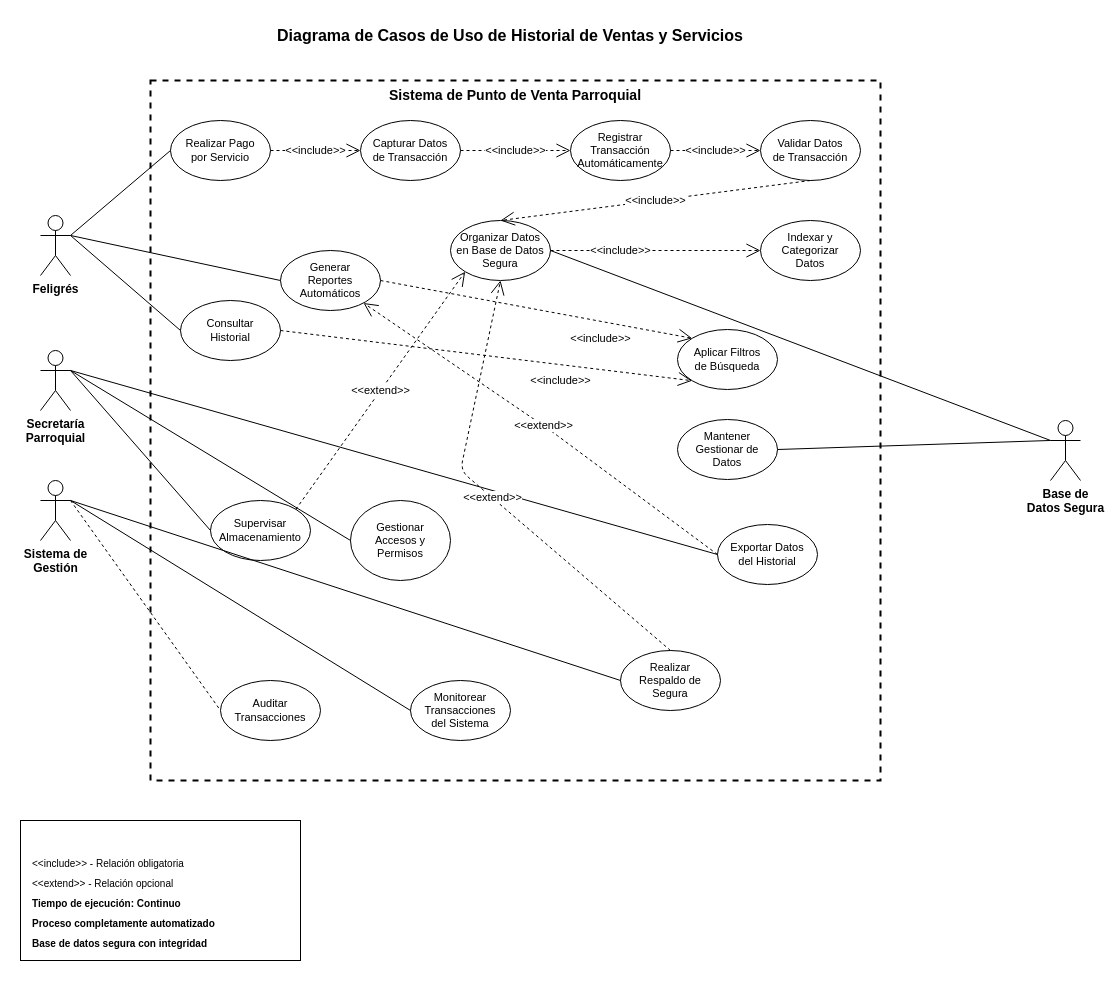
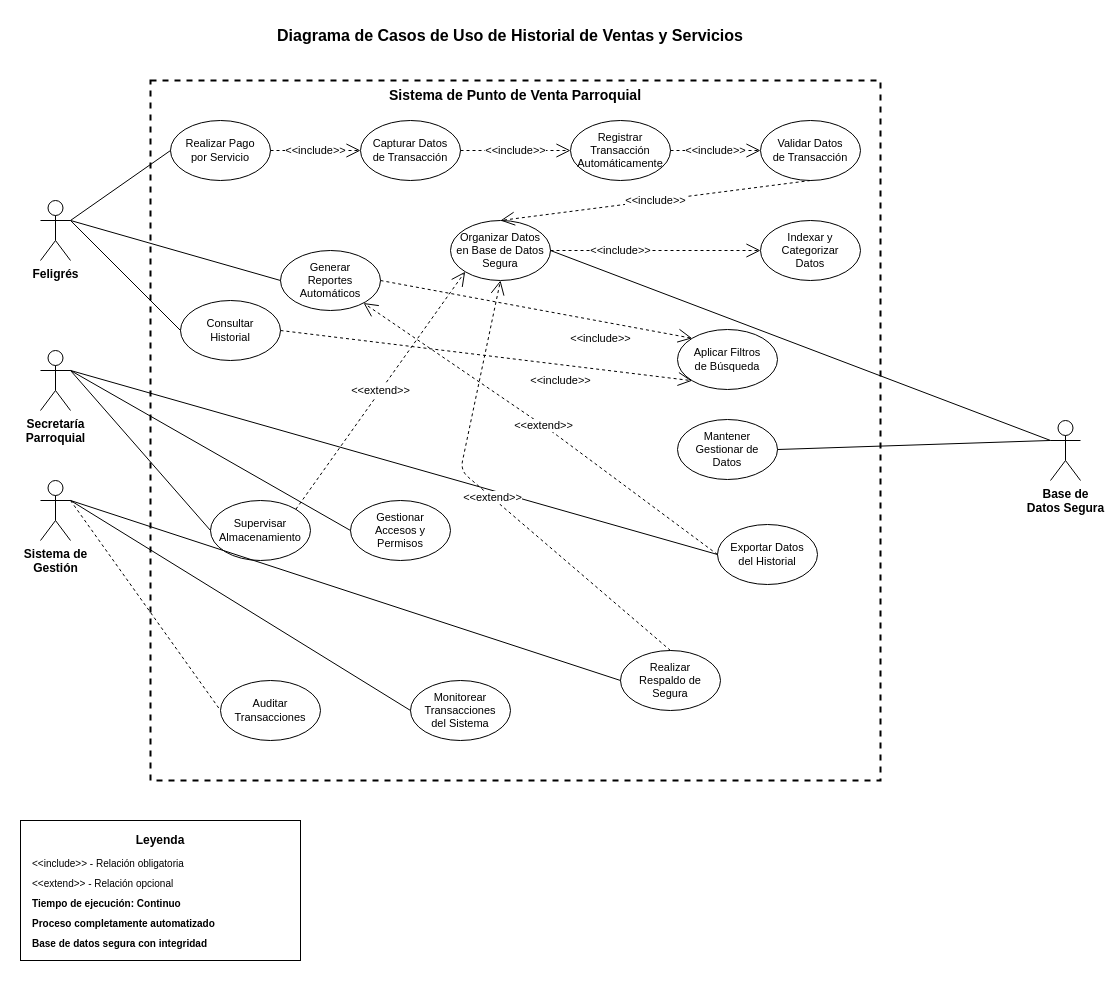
(56, 246) -> (56, 231)
(401, 541) -> (401, 531)
none -> (161, 841)
